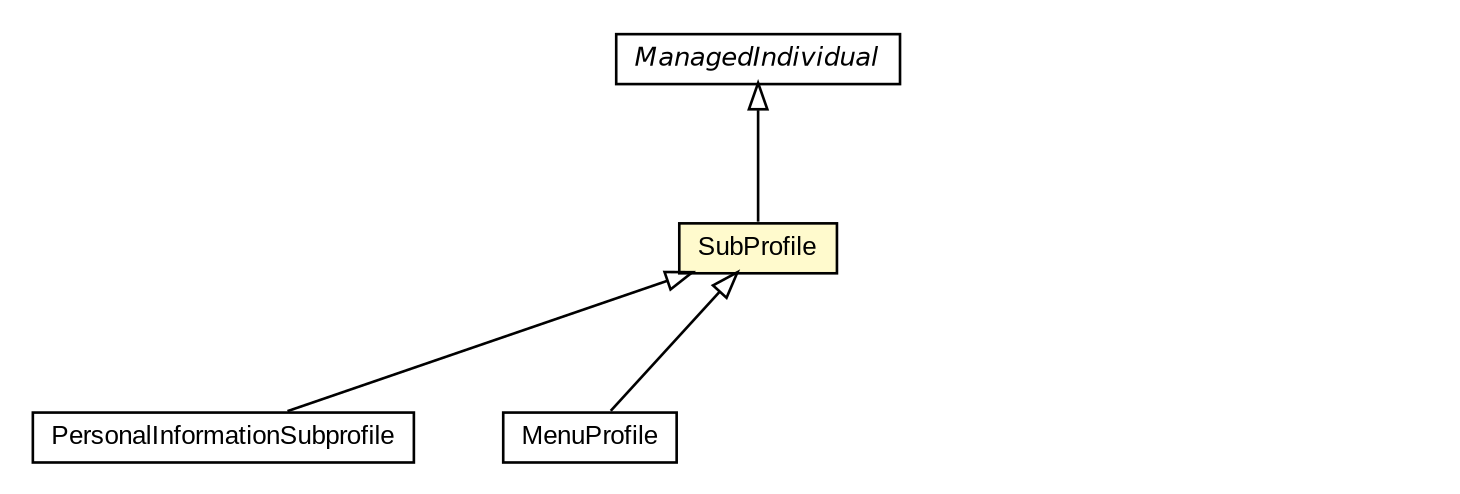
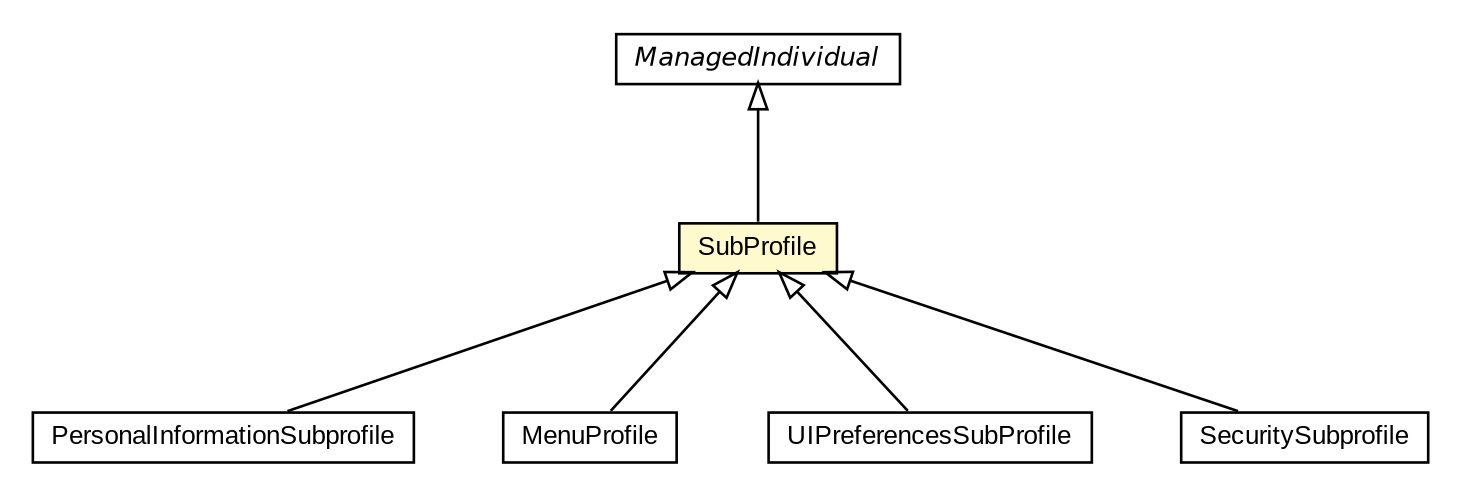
none -> (929, 436)
none -> (1305, 436)
